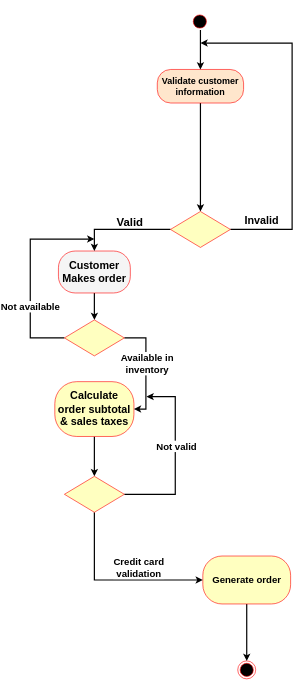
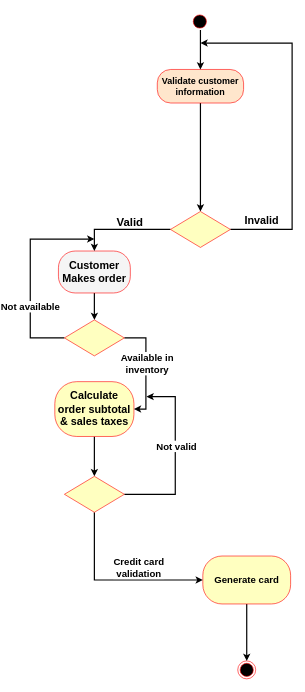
(247, 581) -> (247, 581)
